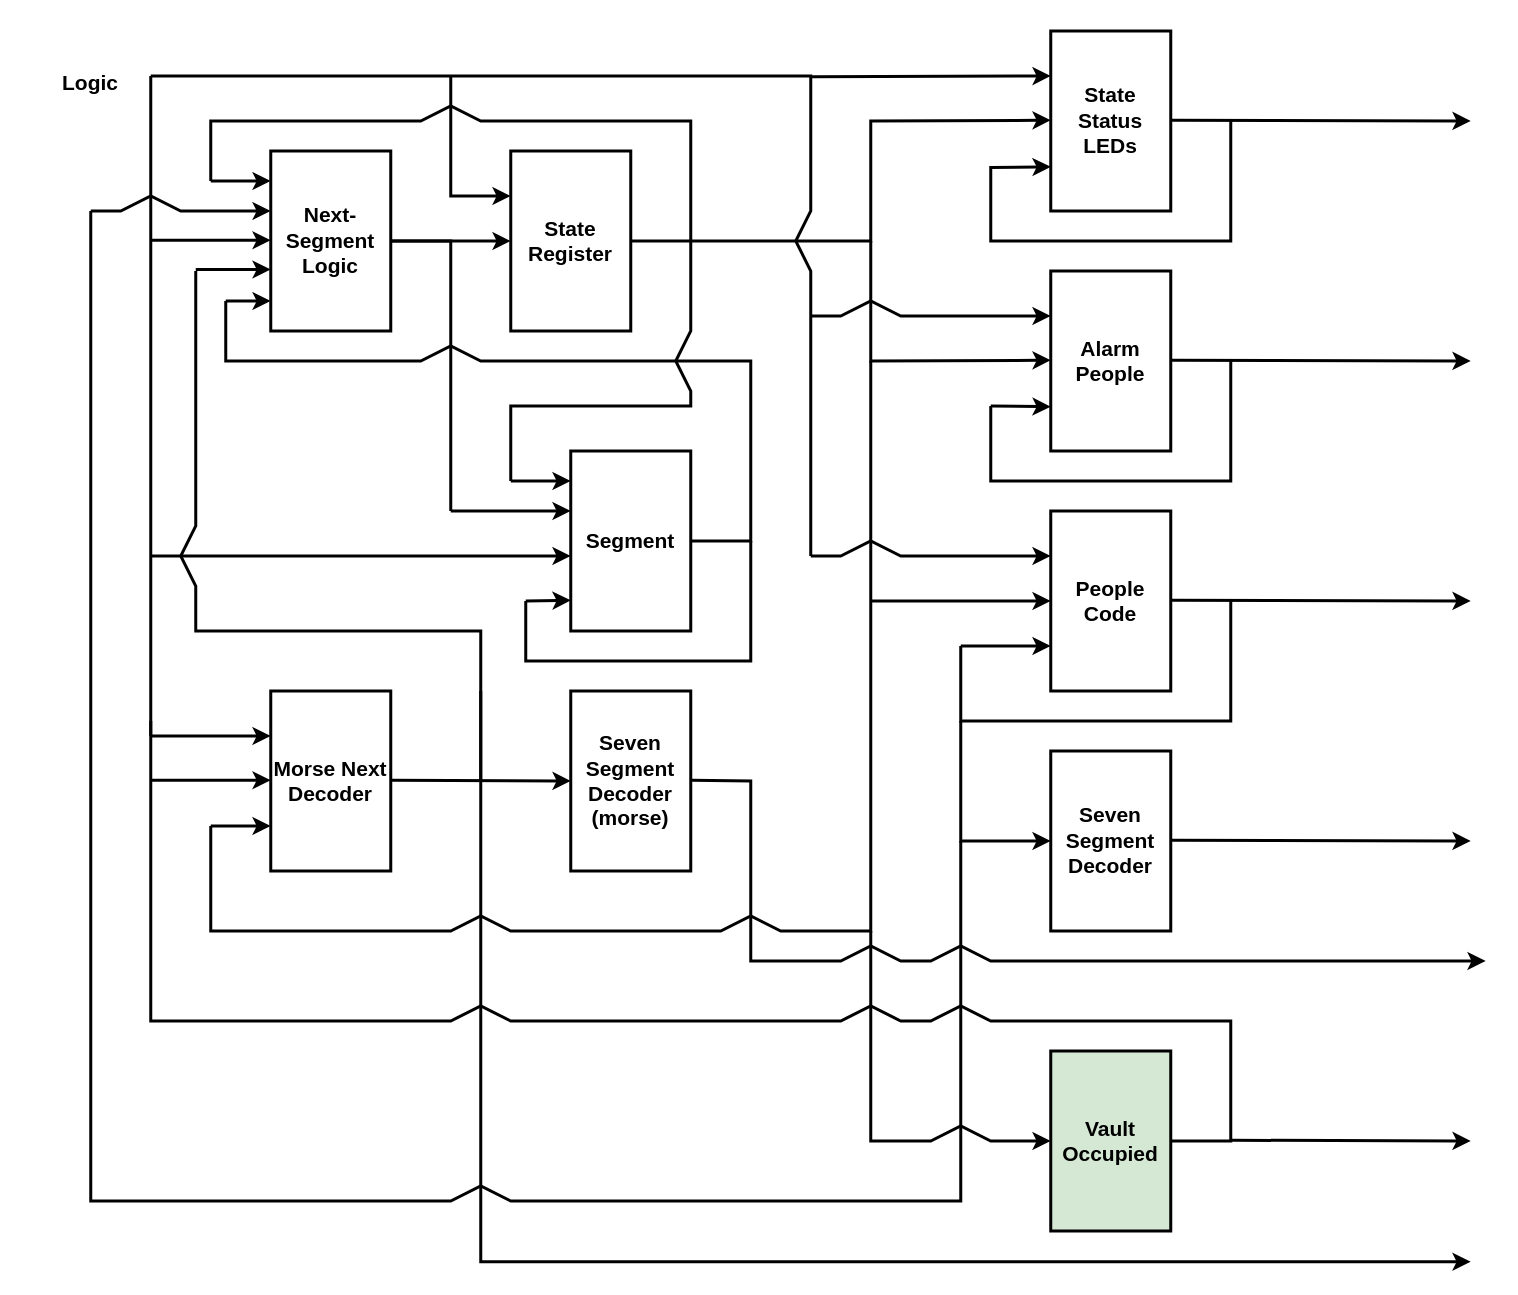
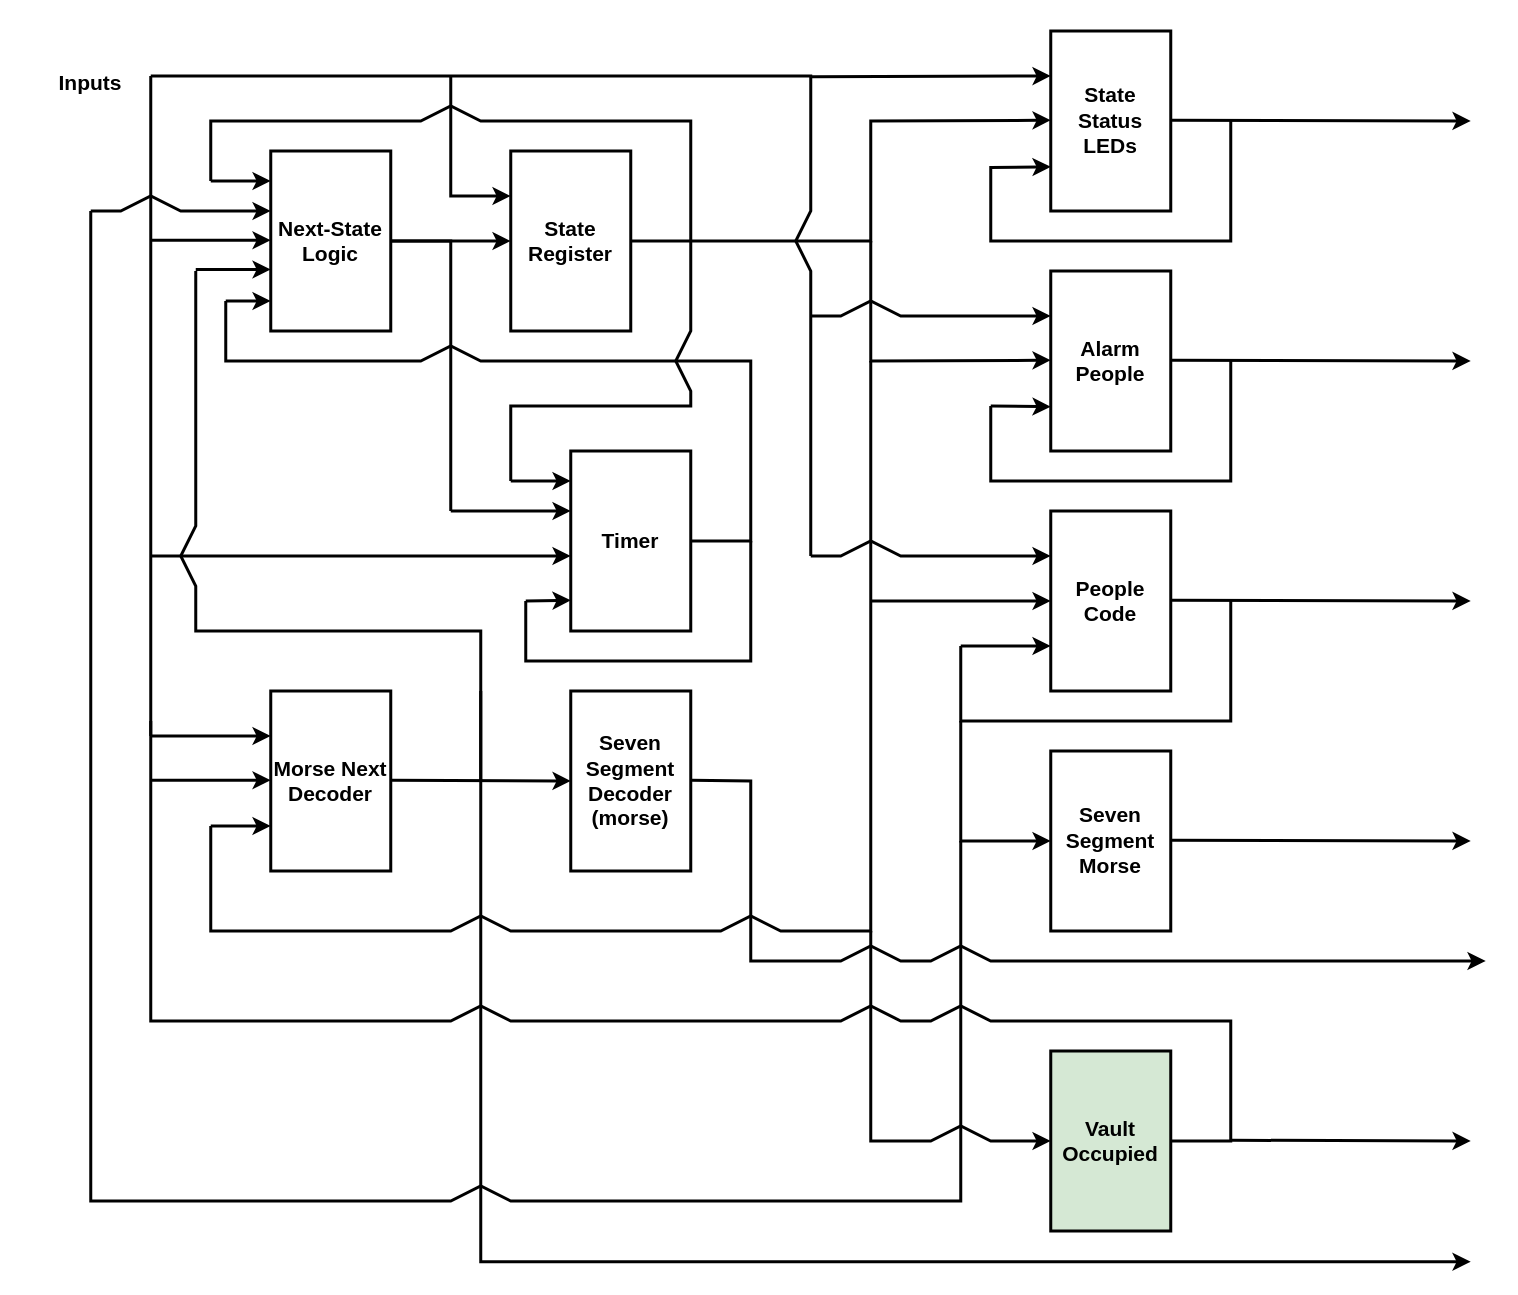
(91, 83) -> (91, 83)
(331, 241) -> (331, 241)
(631, 541) -> (631, 541)
(1111, 841) -> (1111, 841)
